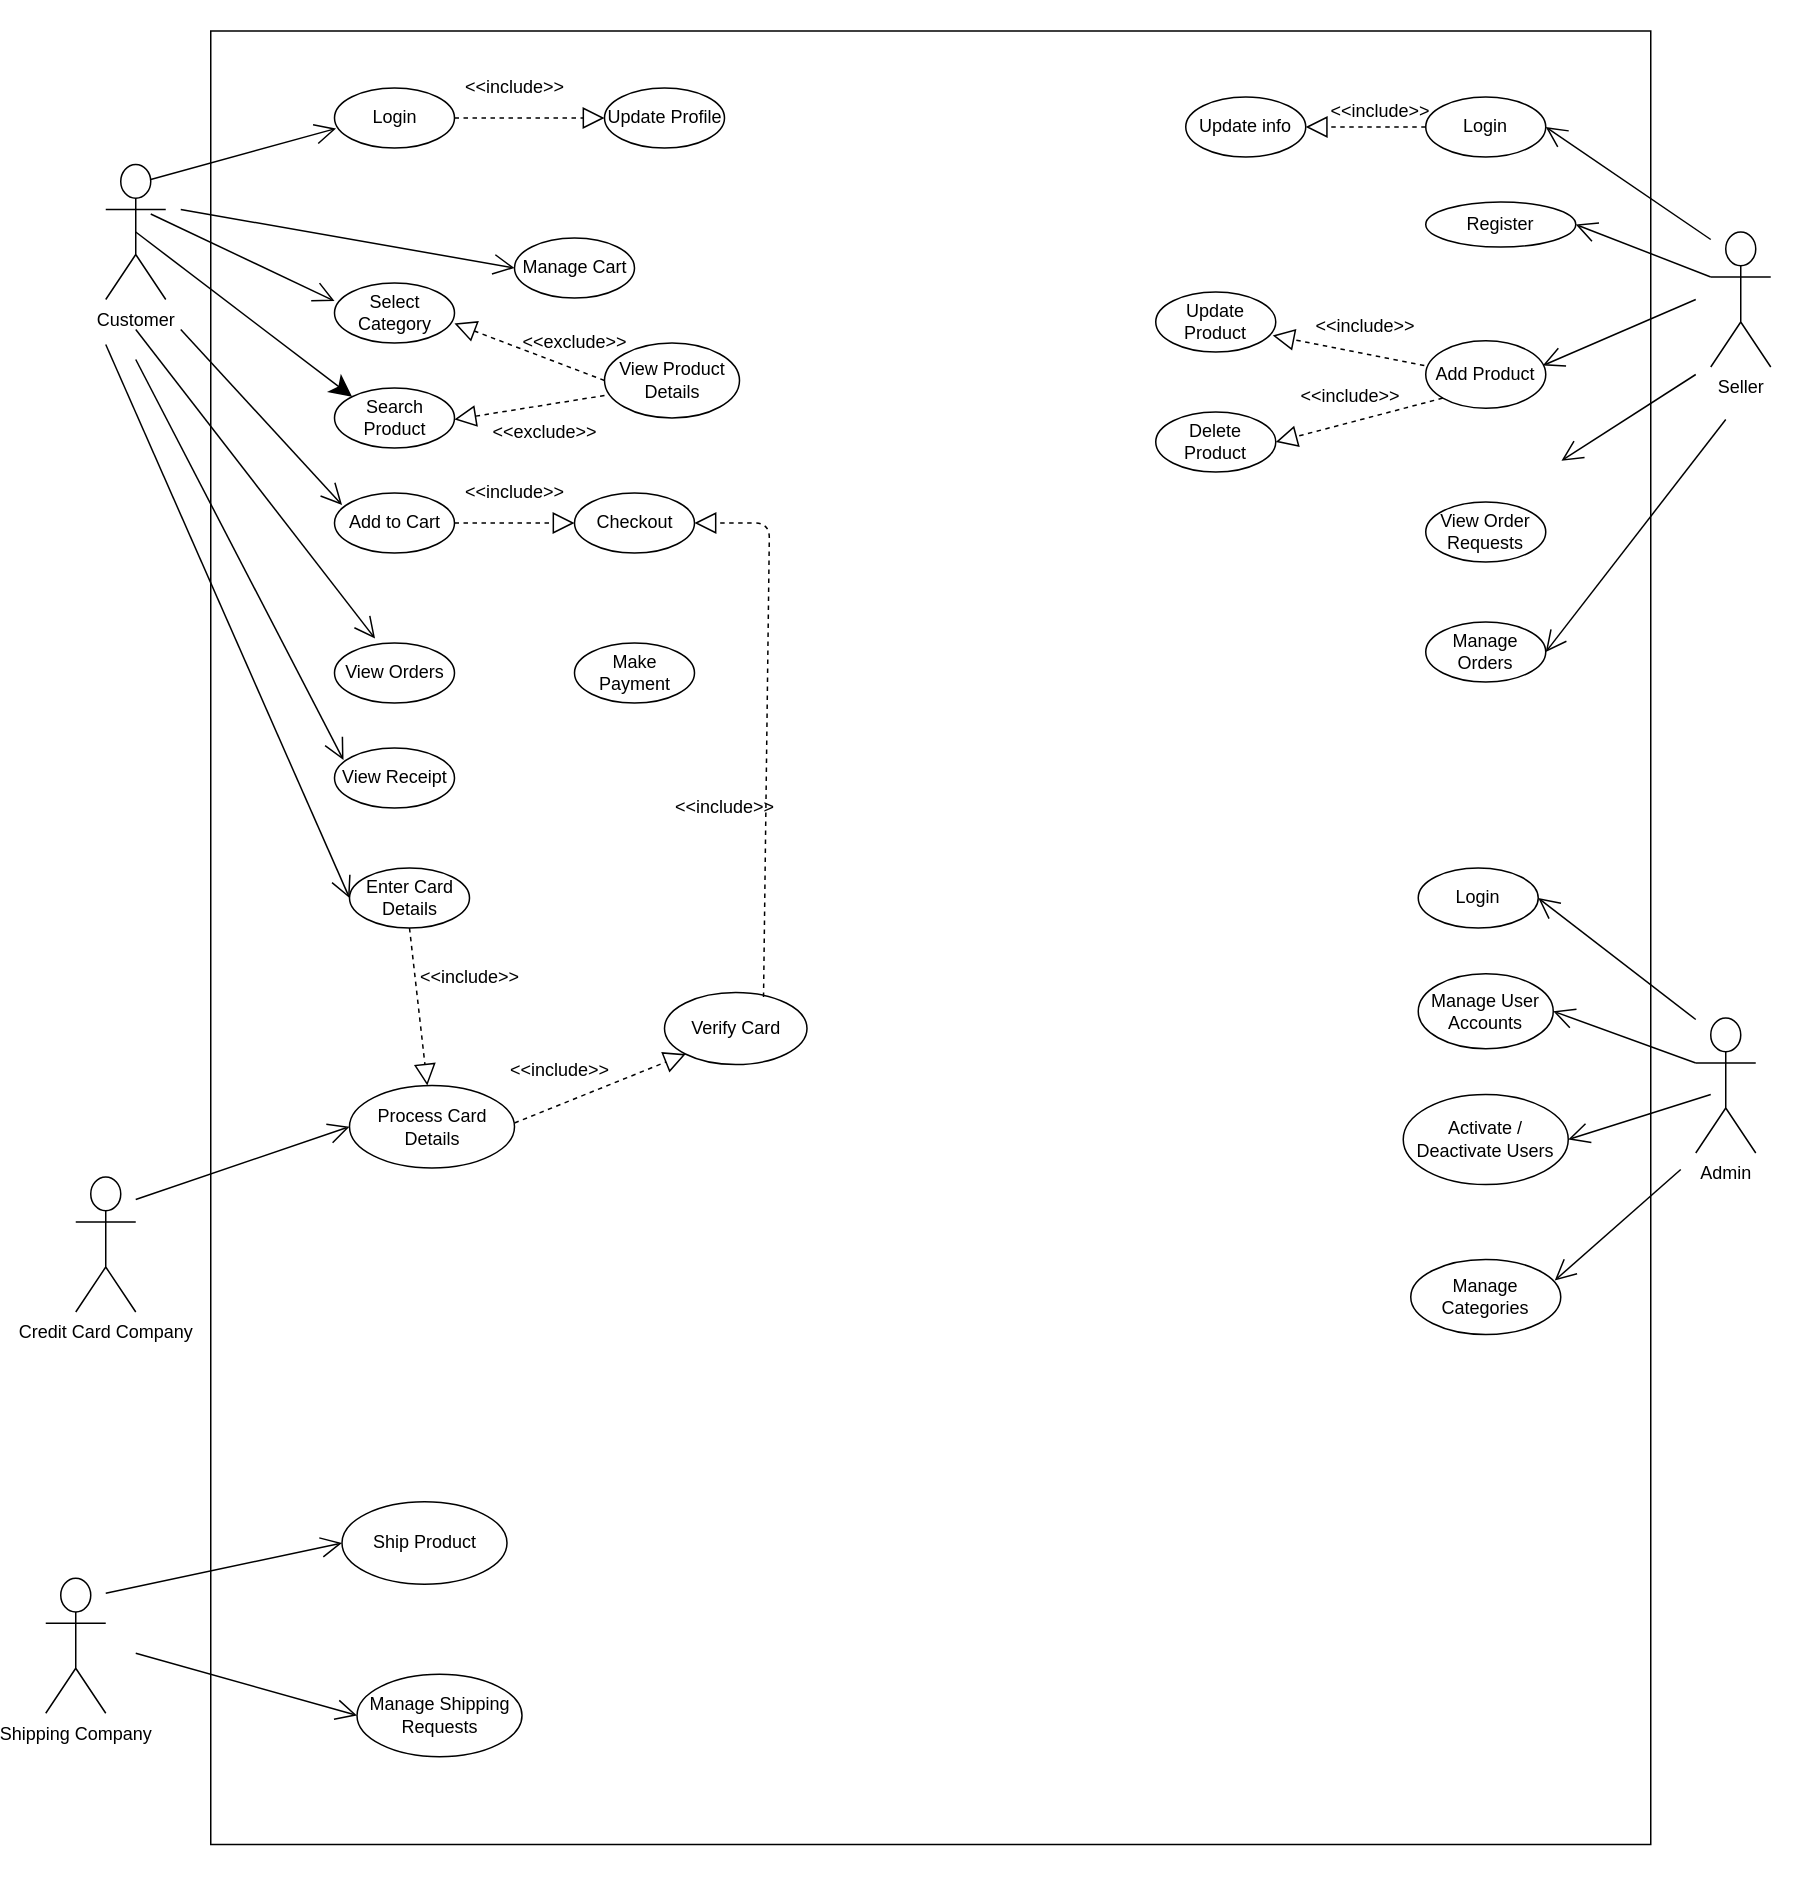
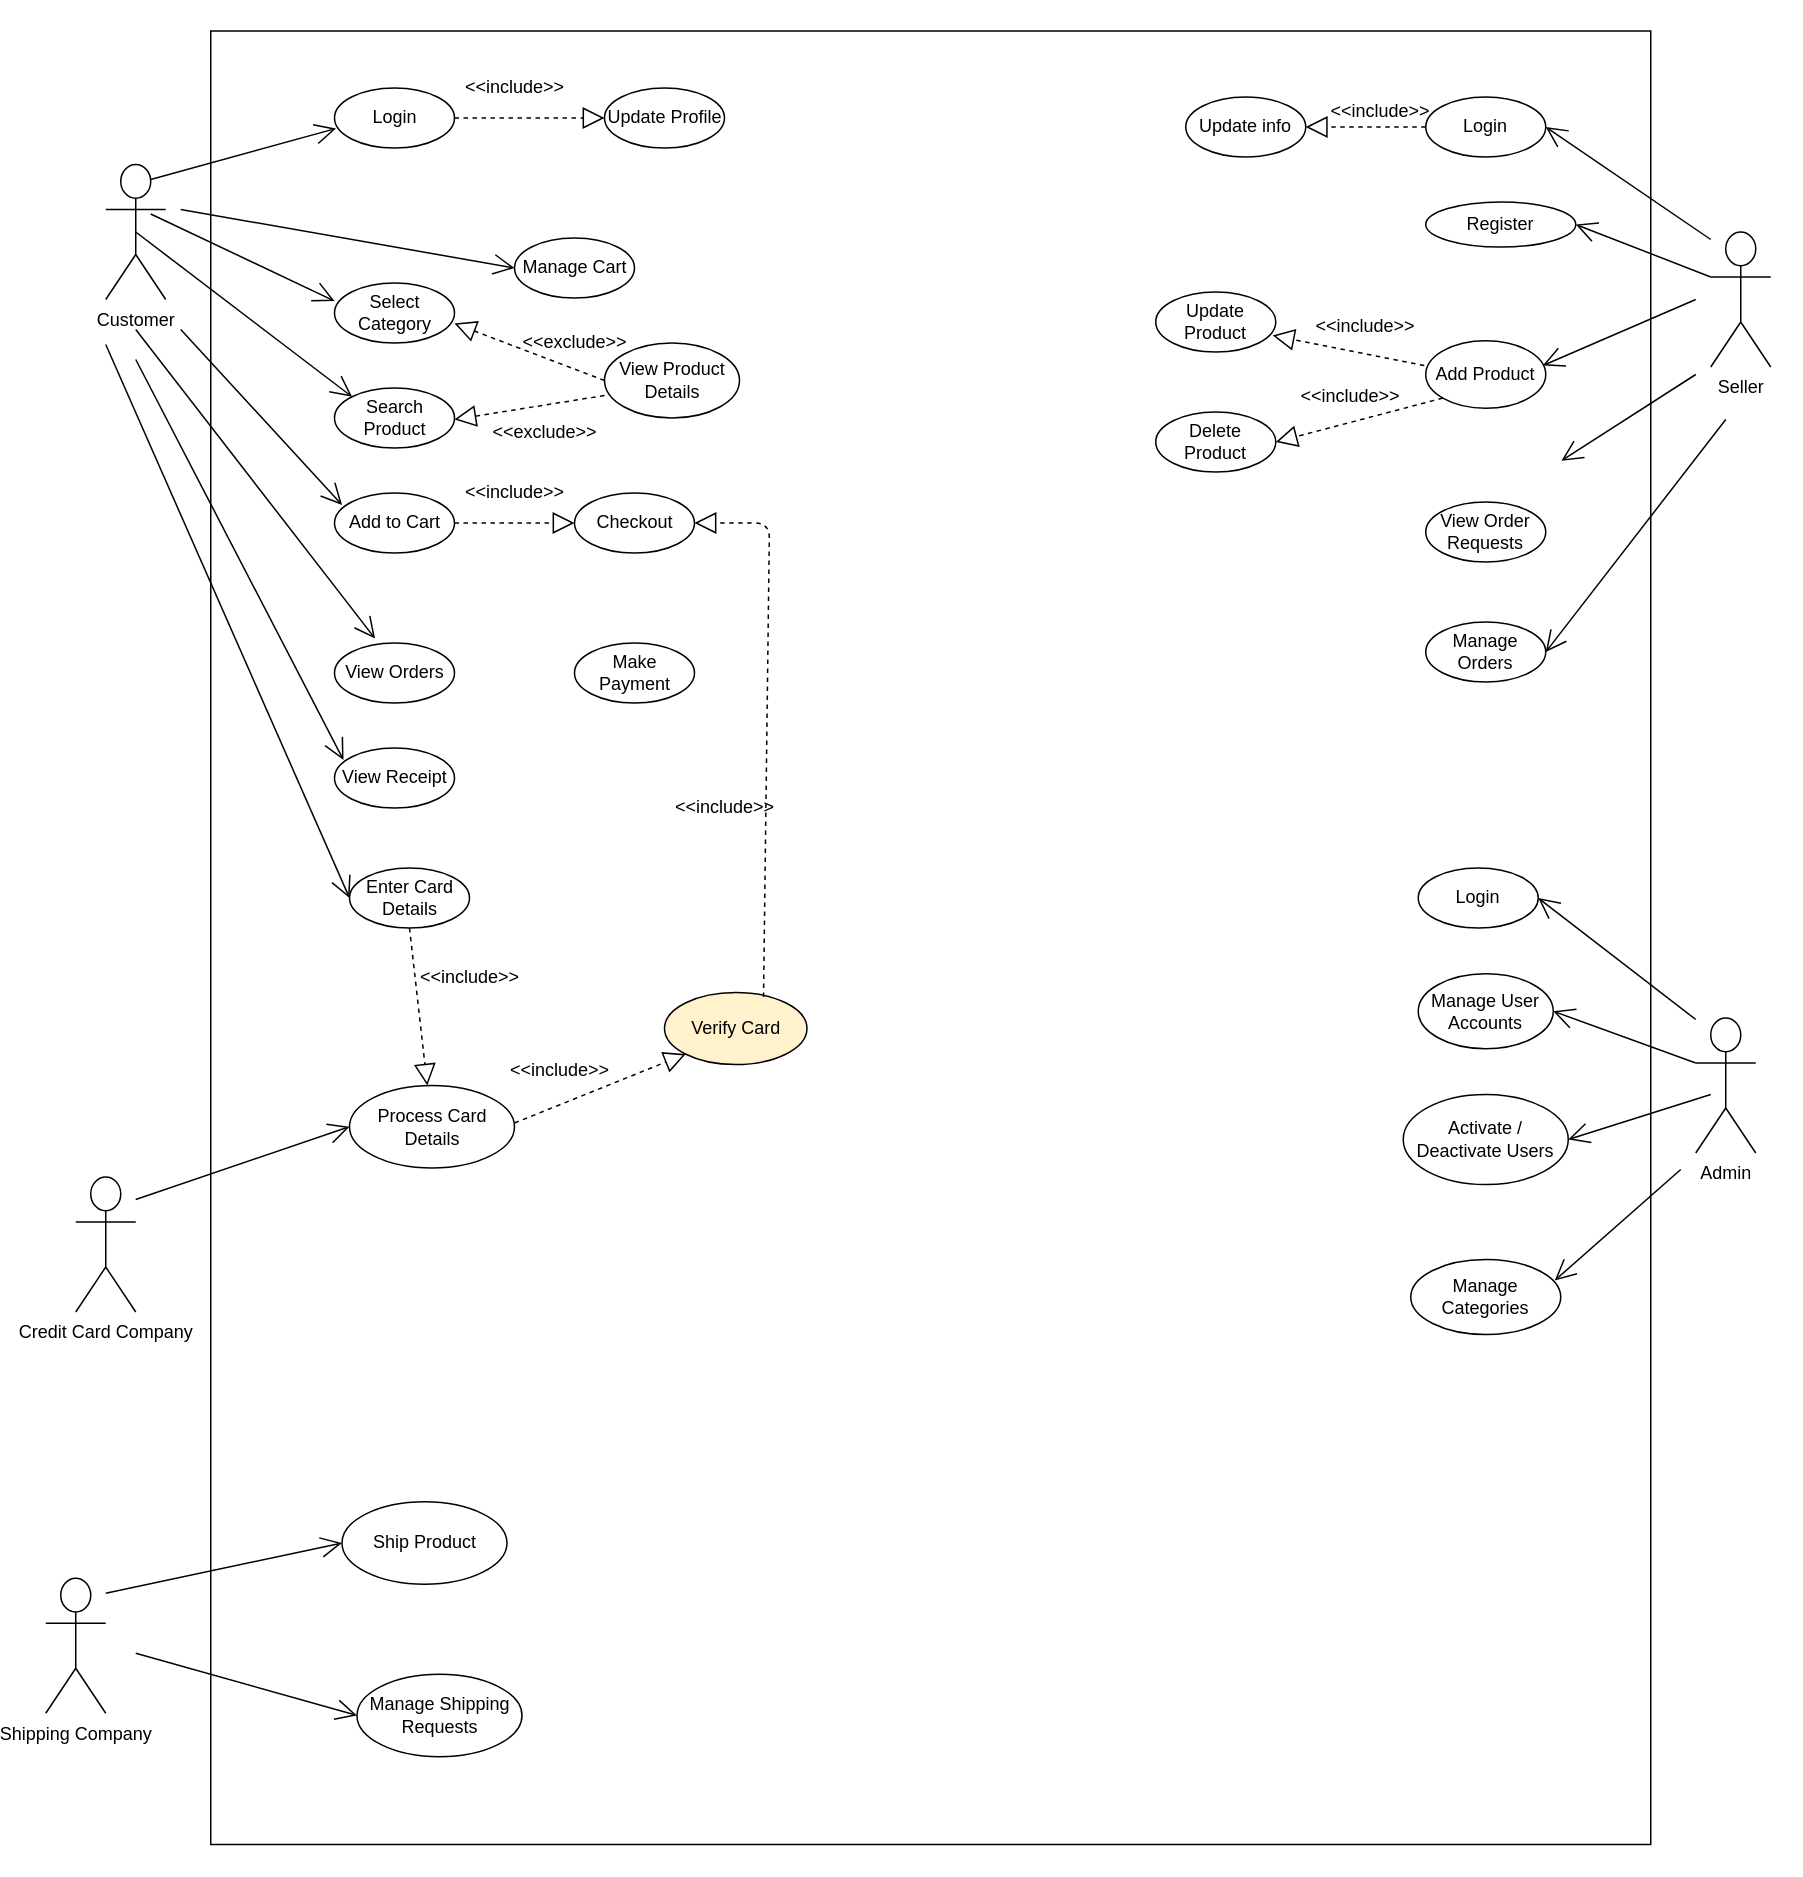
(338, 385) -> (342, 389)
(736, 1028) -> (736, 1028)
